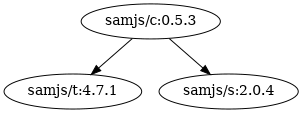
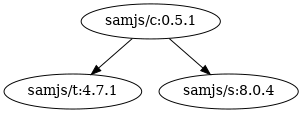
(151, 21) -> (151, 21)
(229, 92) -> (229, 92)
